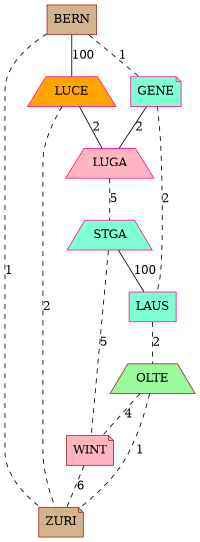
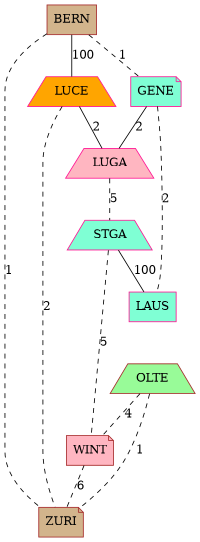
(153, 343) -> none
